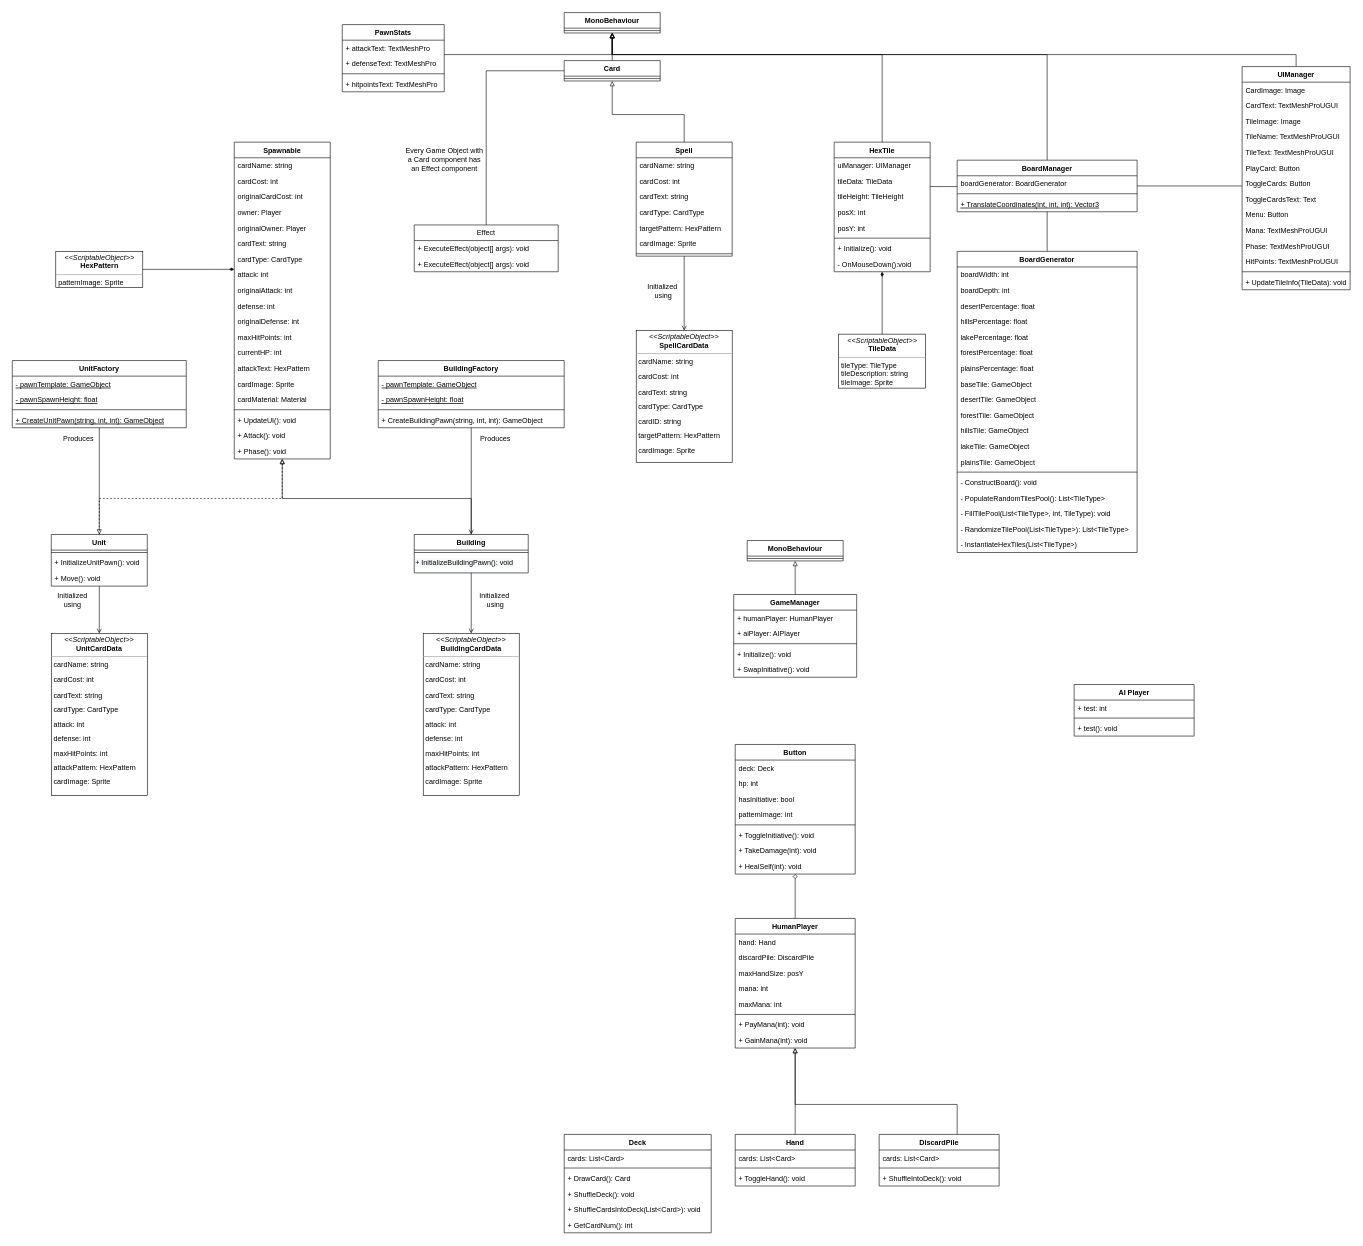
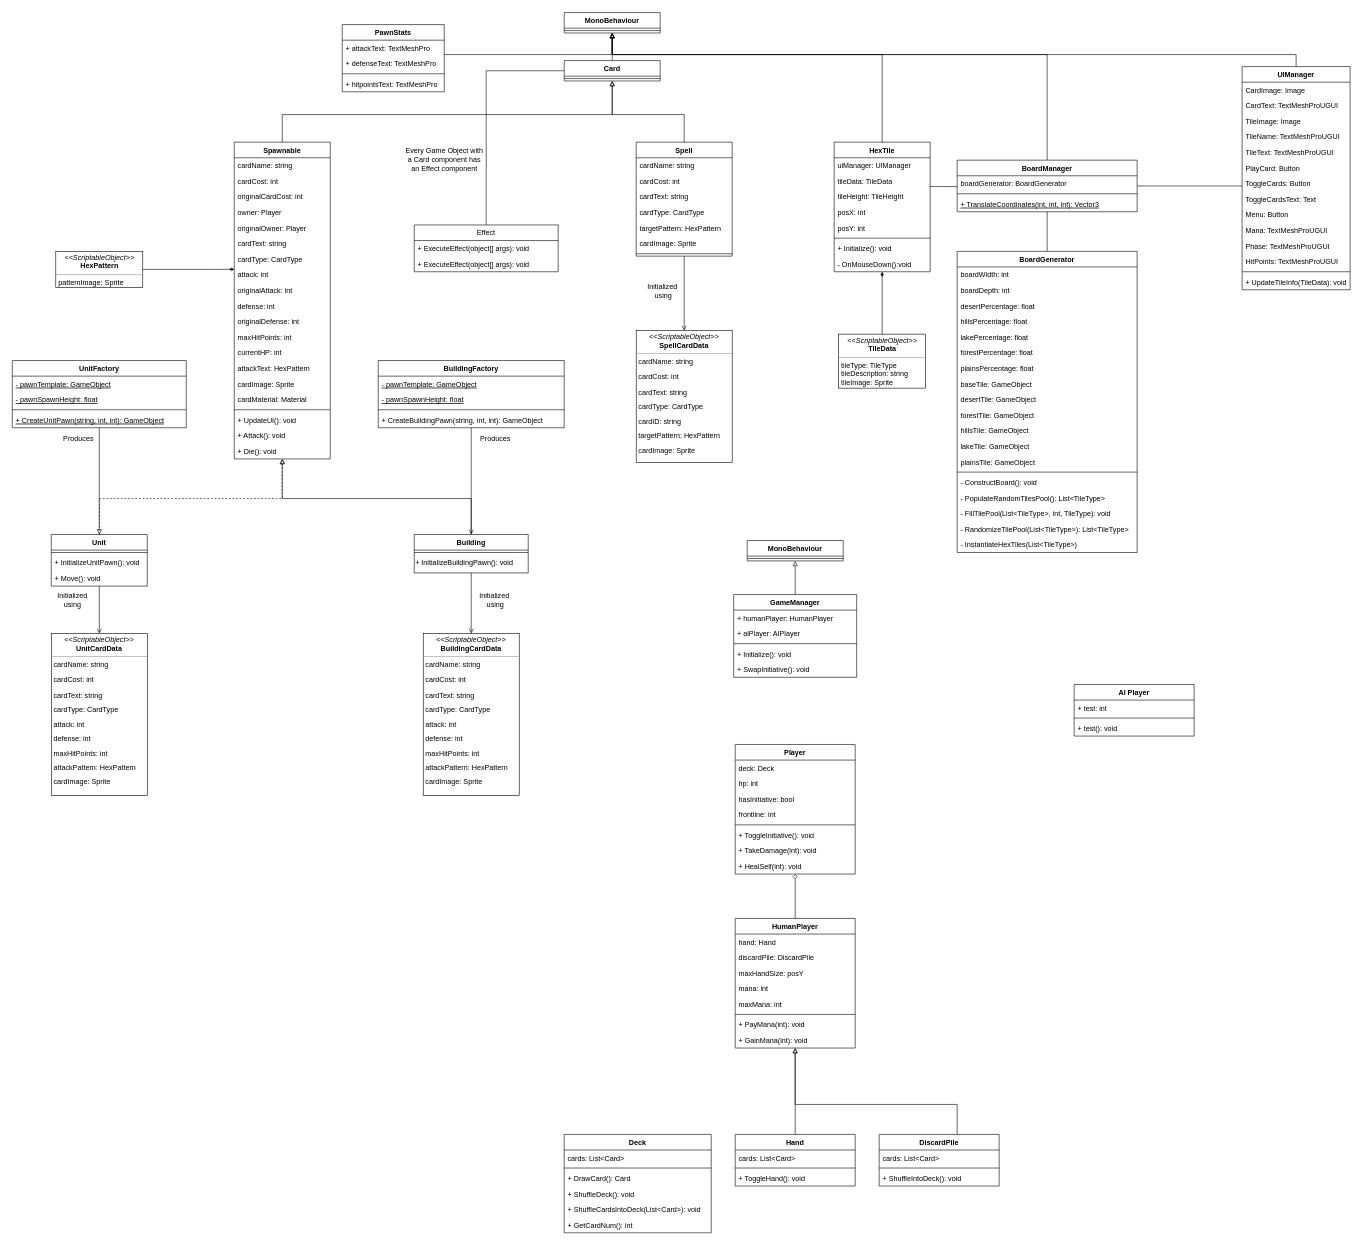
none -> (432, 114)
(264, 451) -> (259, 451)
(795, 752) -> (795, 752)
(770, 815) -> (762, 815)
